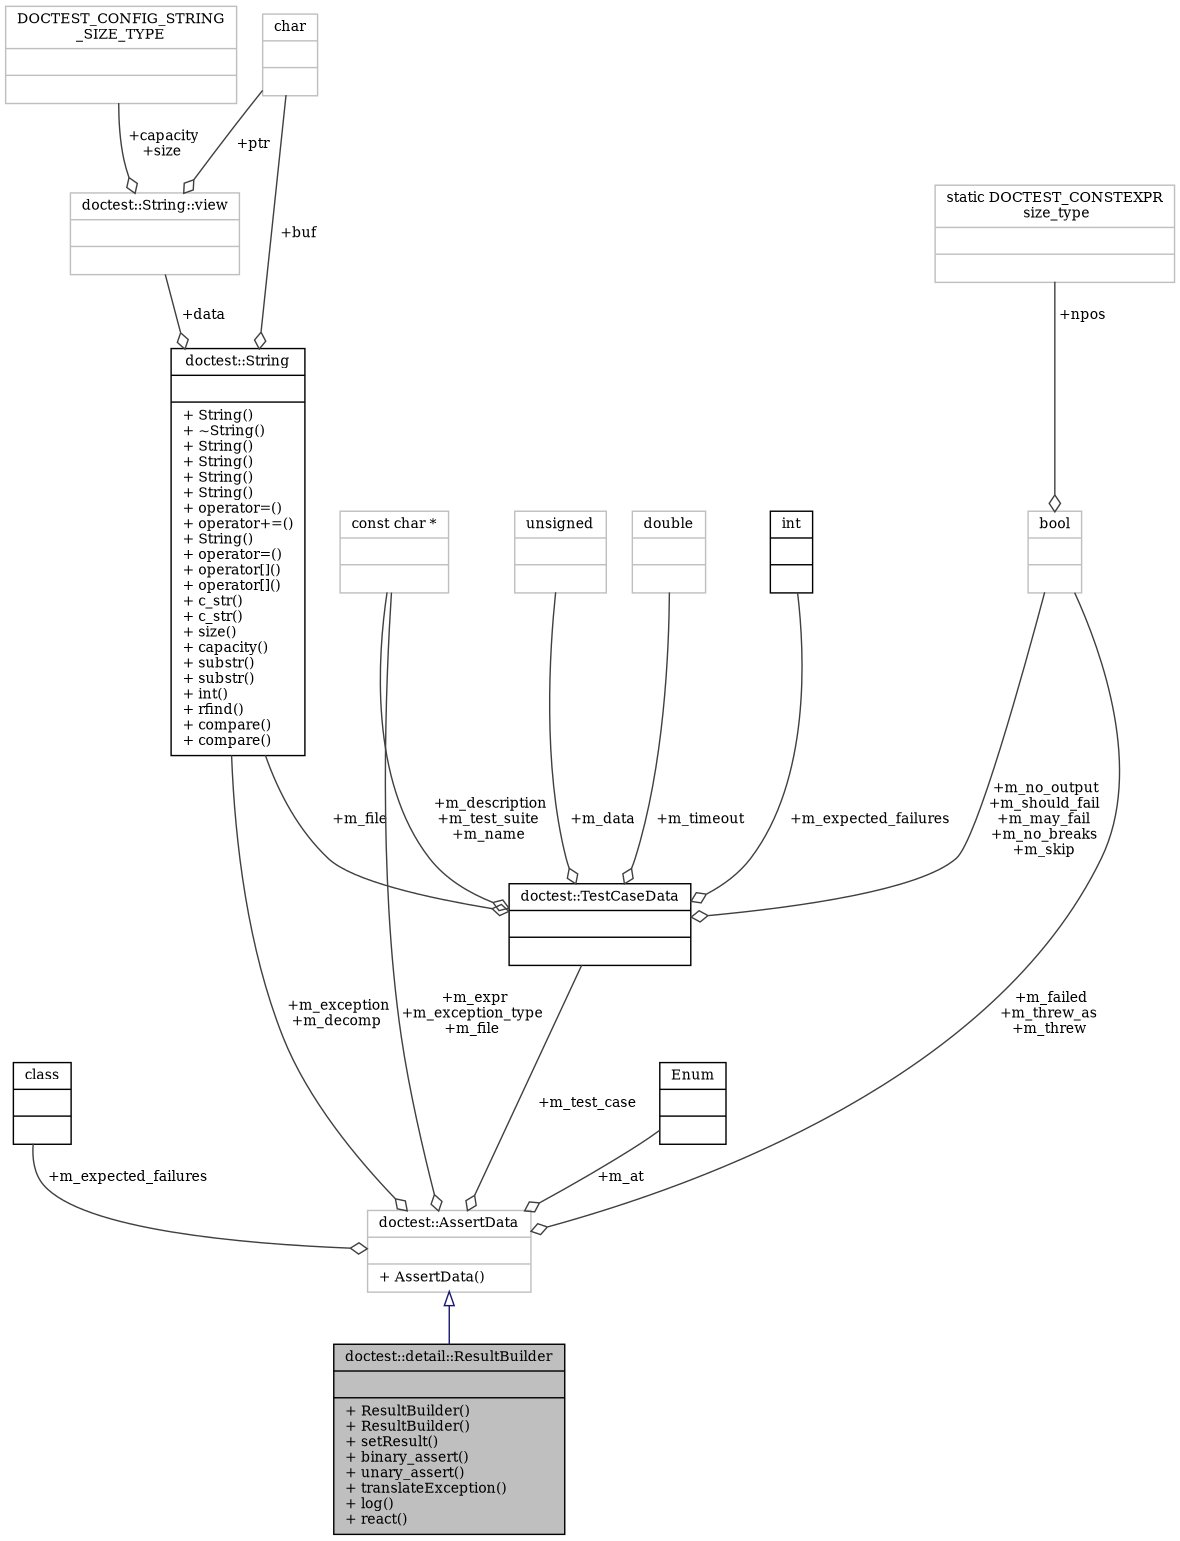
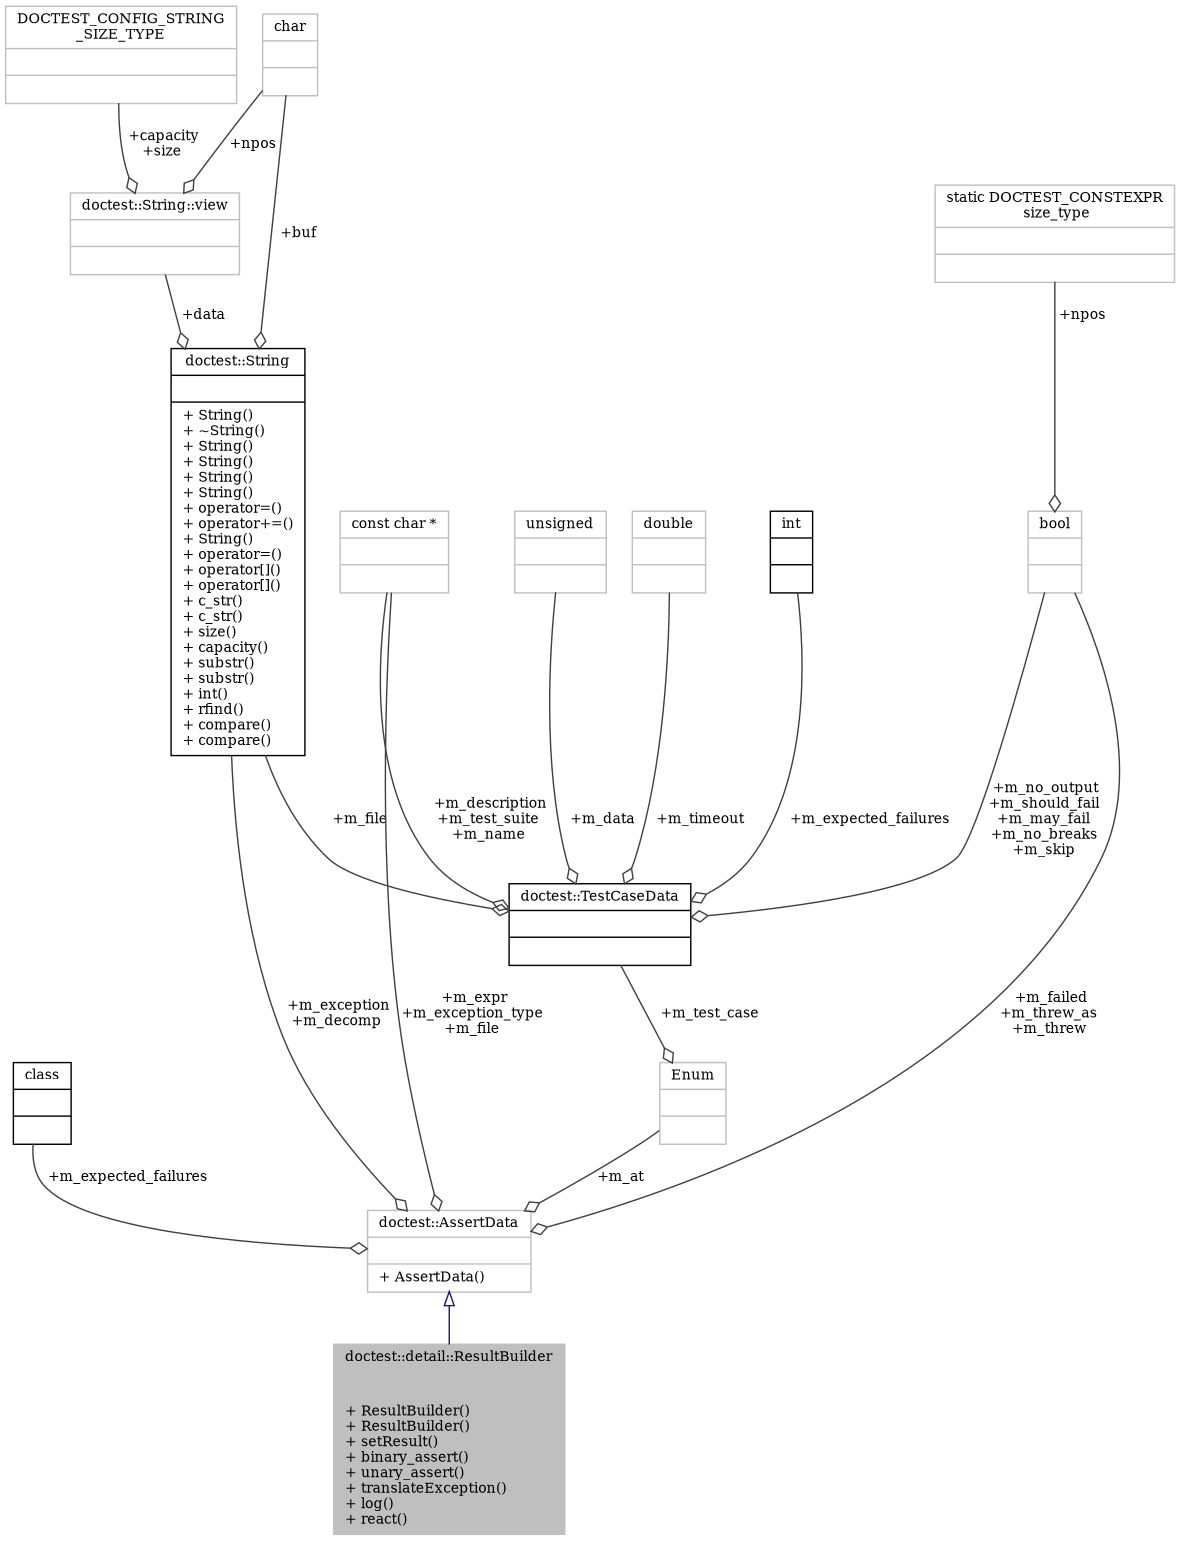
(251, 144) -> (251, 144)
(528, 1080) -> (642, 1007)
(693, 1103) -> (693, 1103)
(449, 1439) -> (449, 1439)
